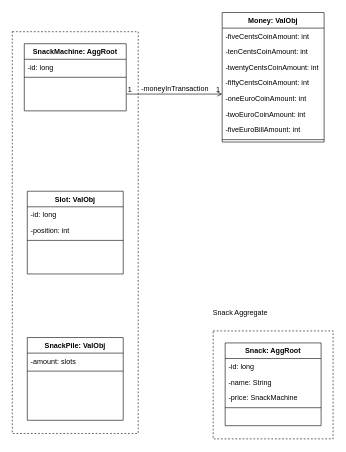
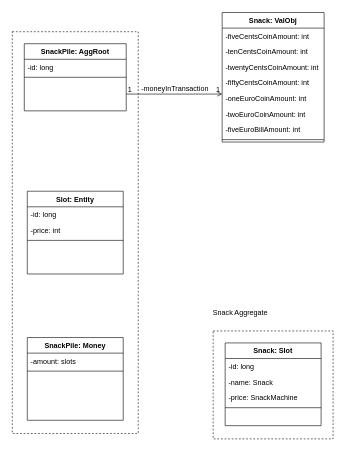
(273, 20) -> (273, 20)
(75, 52) -> (75, 52)
(75, 199) -> (75, 199)
(54, 230) -> (49, 230)
(75, 346) -> (75, 346)
(273, 351) -> (273, 351)
(252, 382) -> (251, 382)
